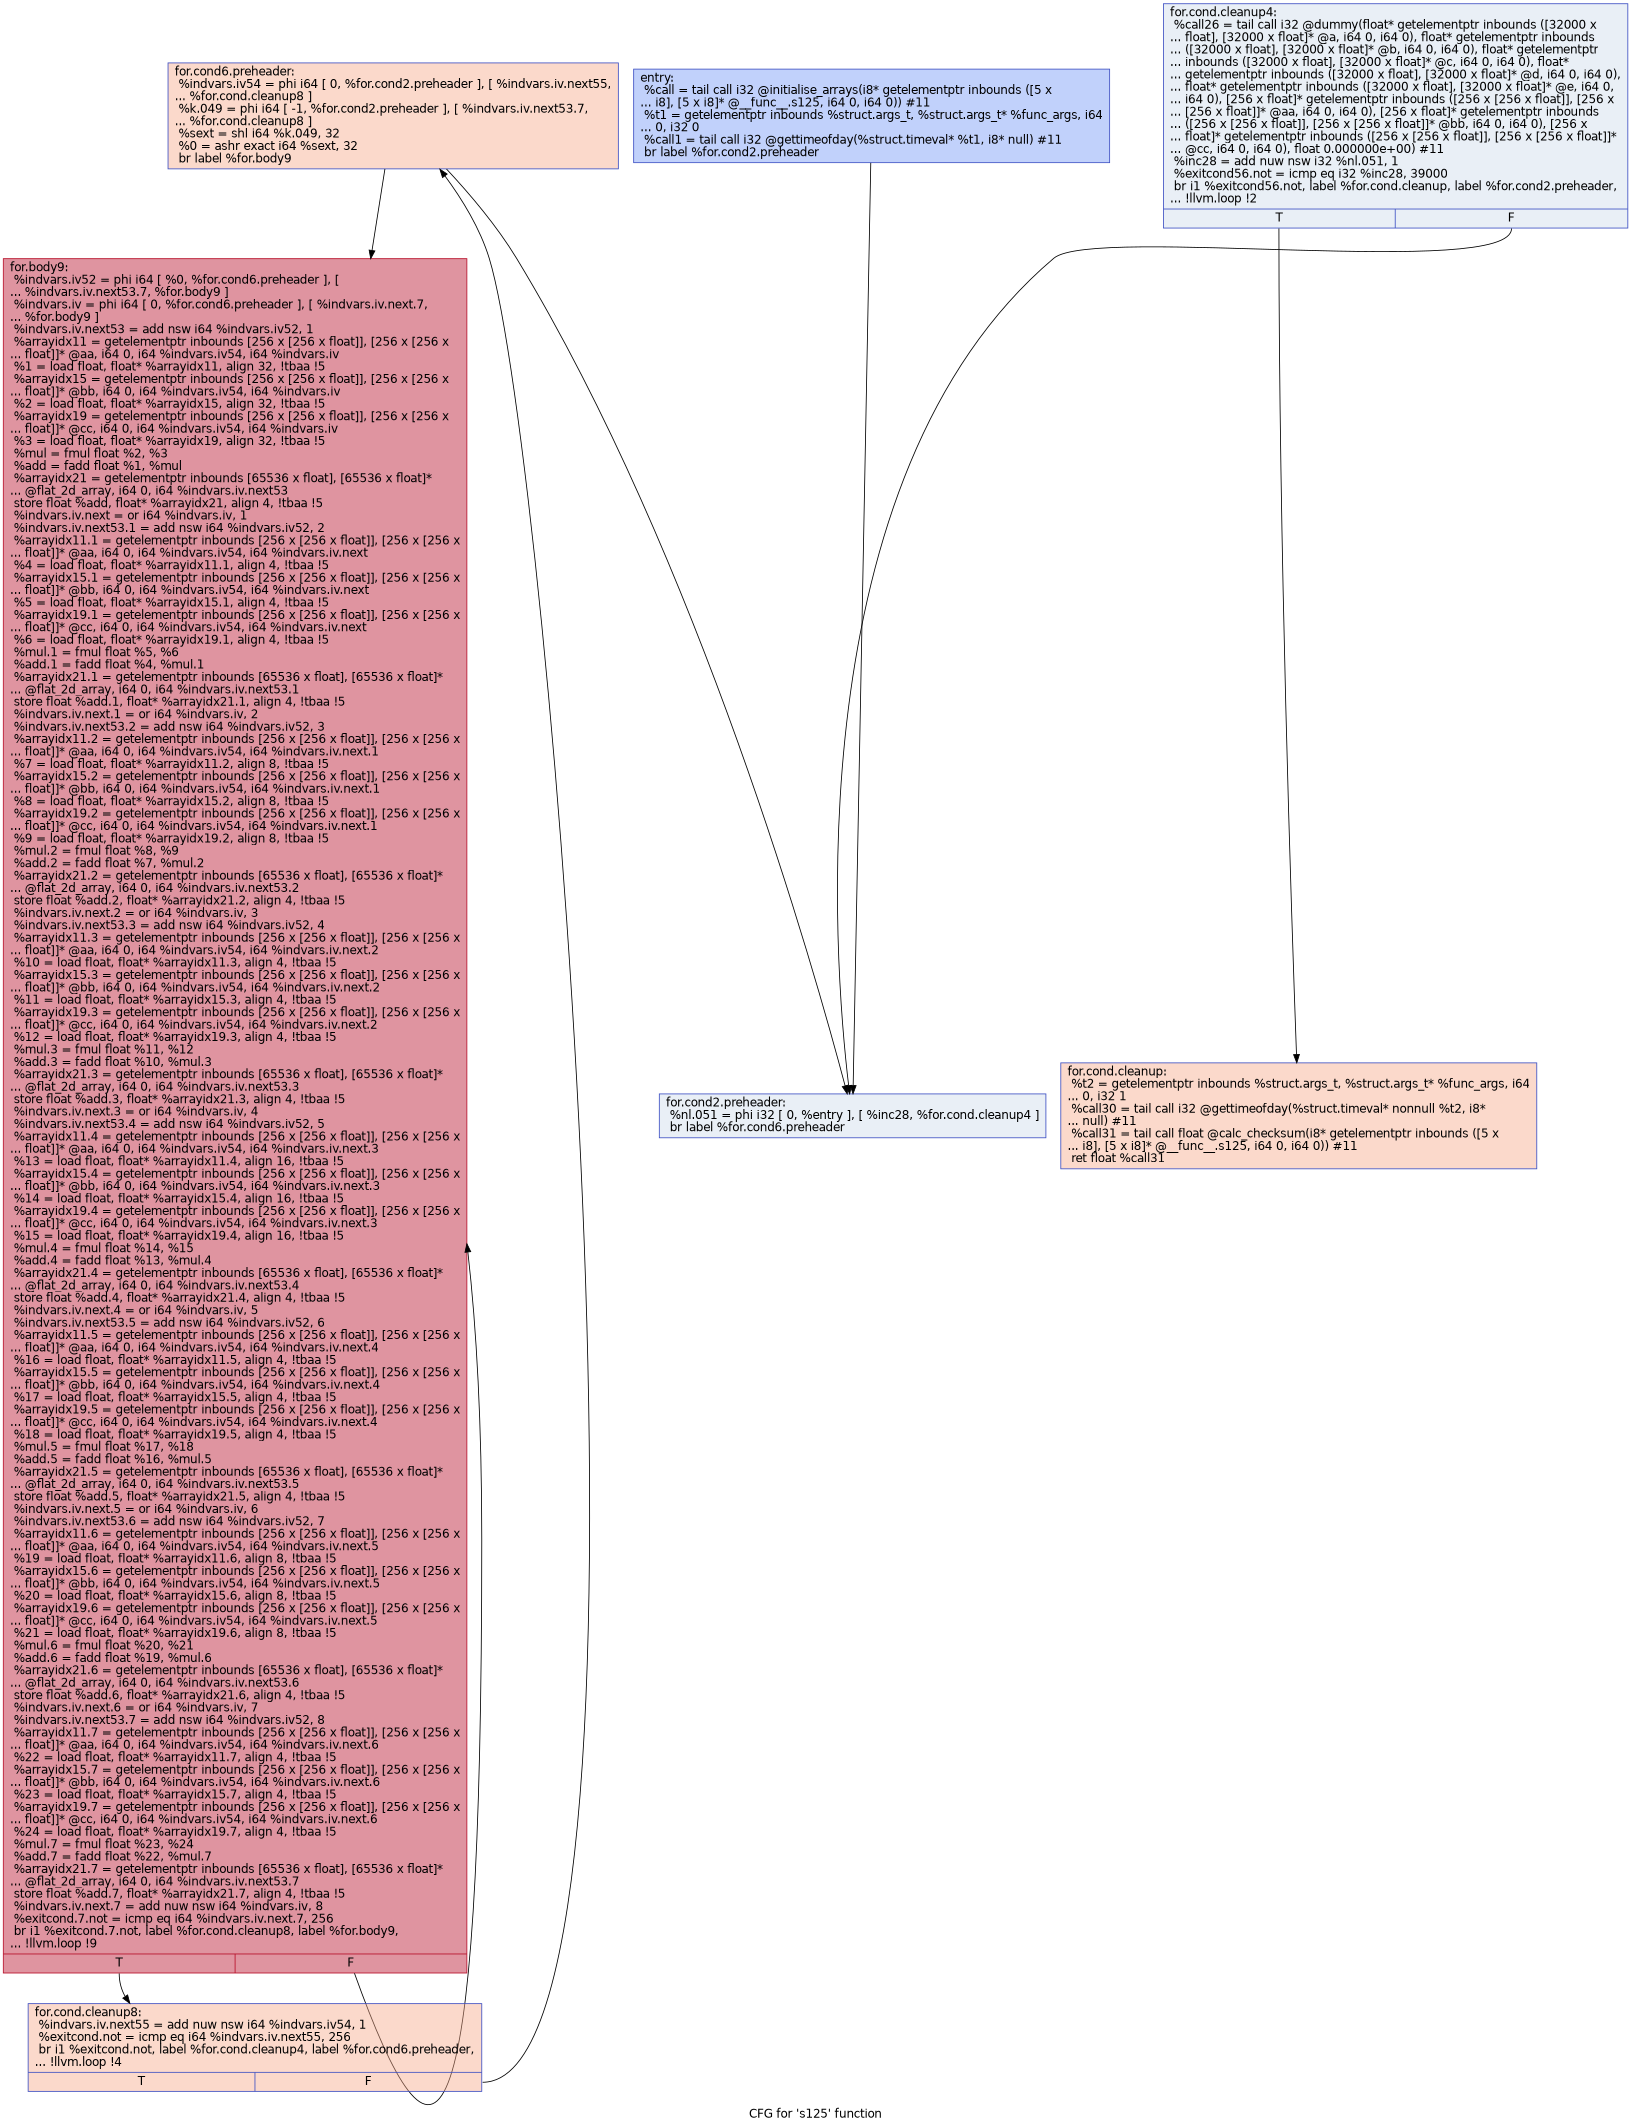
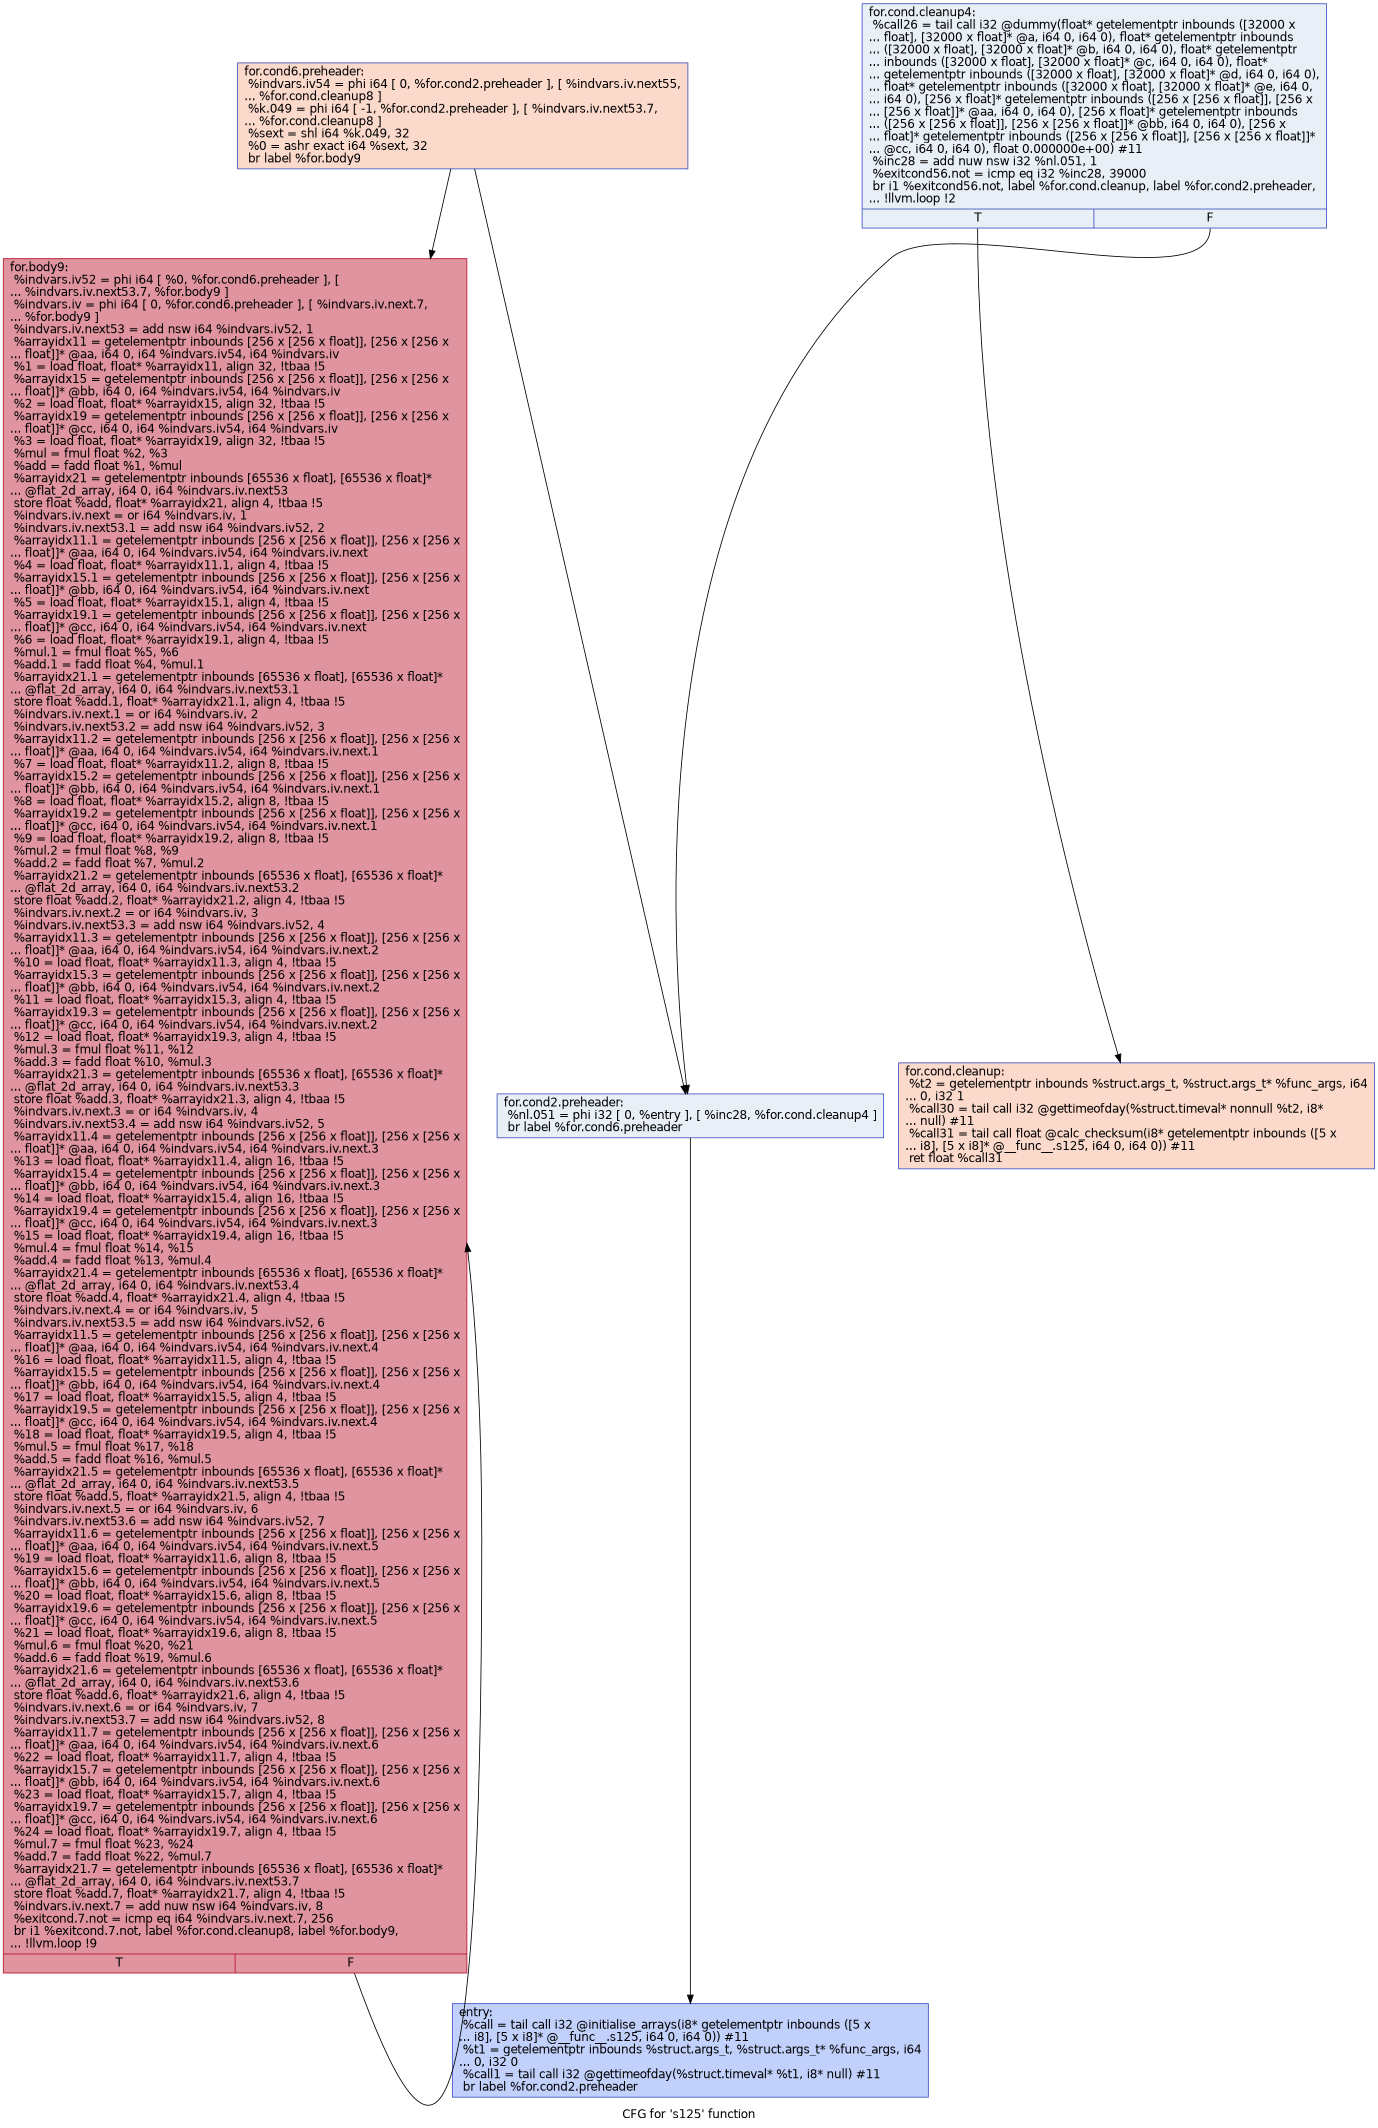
(862, 601) -> (690, 1566)
(255, 2047) -> none
